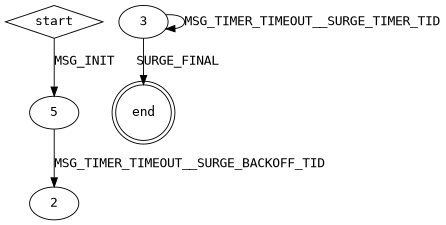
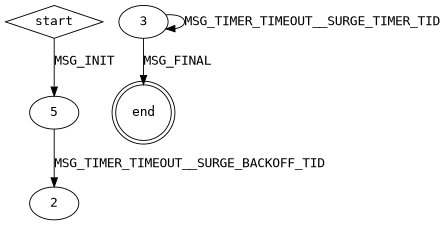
(178, 61) -> (178, 61)
